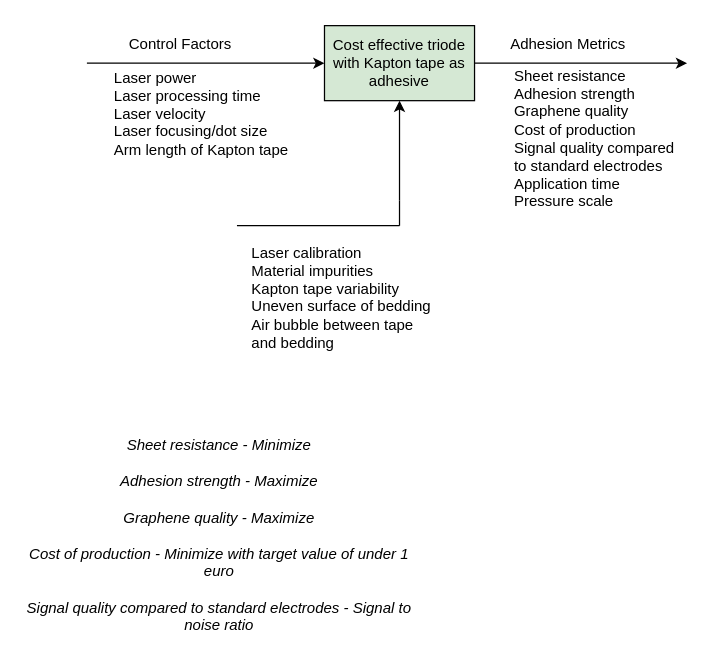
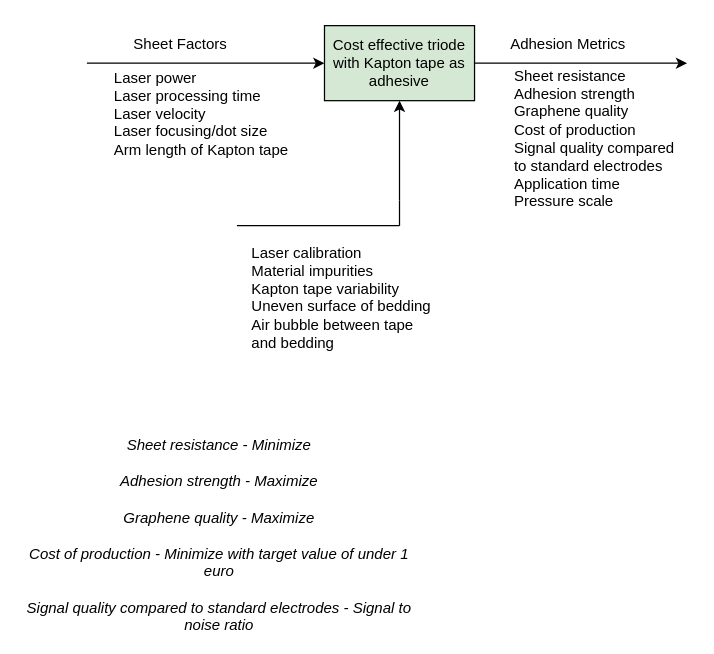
(181, 44) -> (181, 44)
